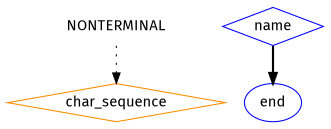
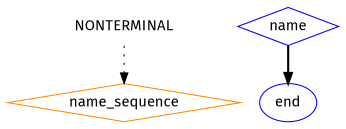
(116, 103) -> (124, 103)
